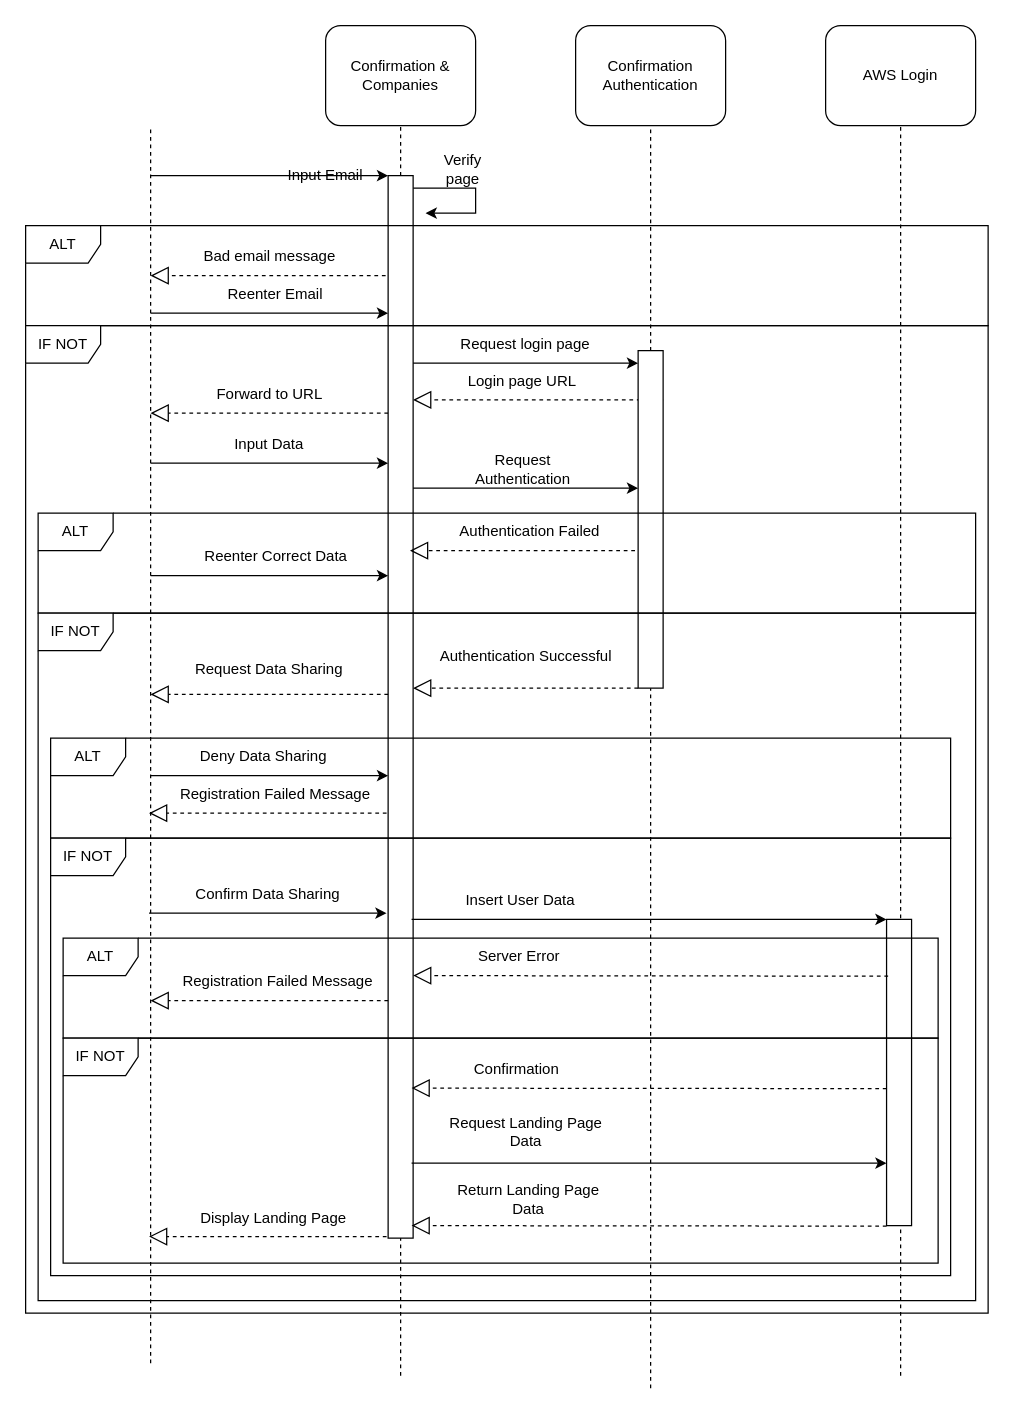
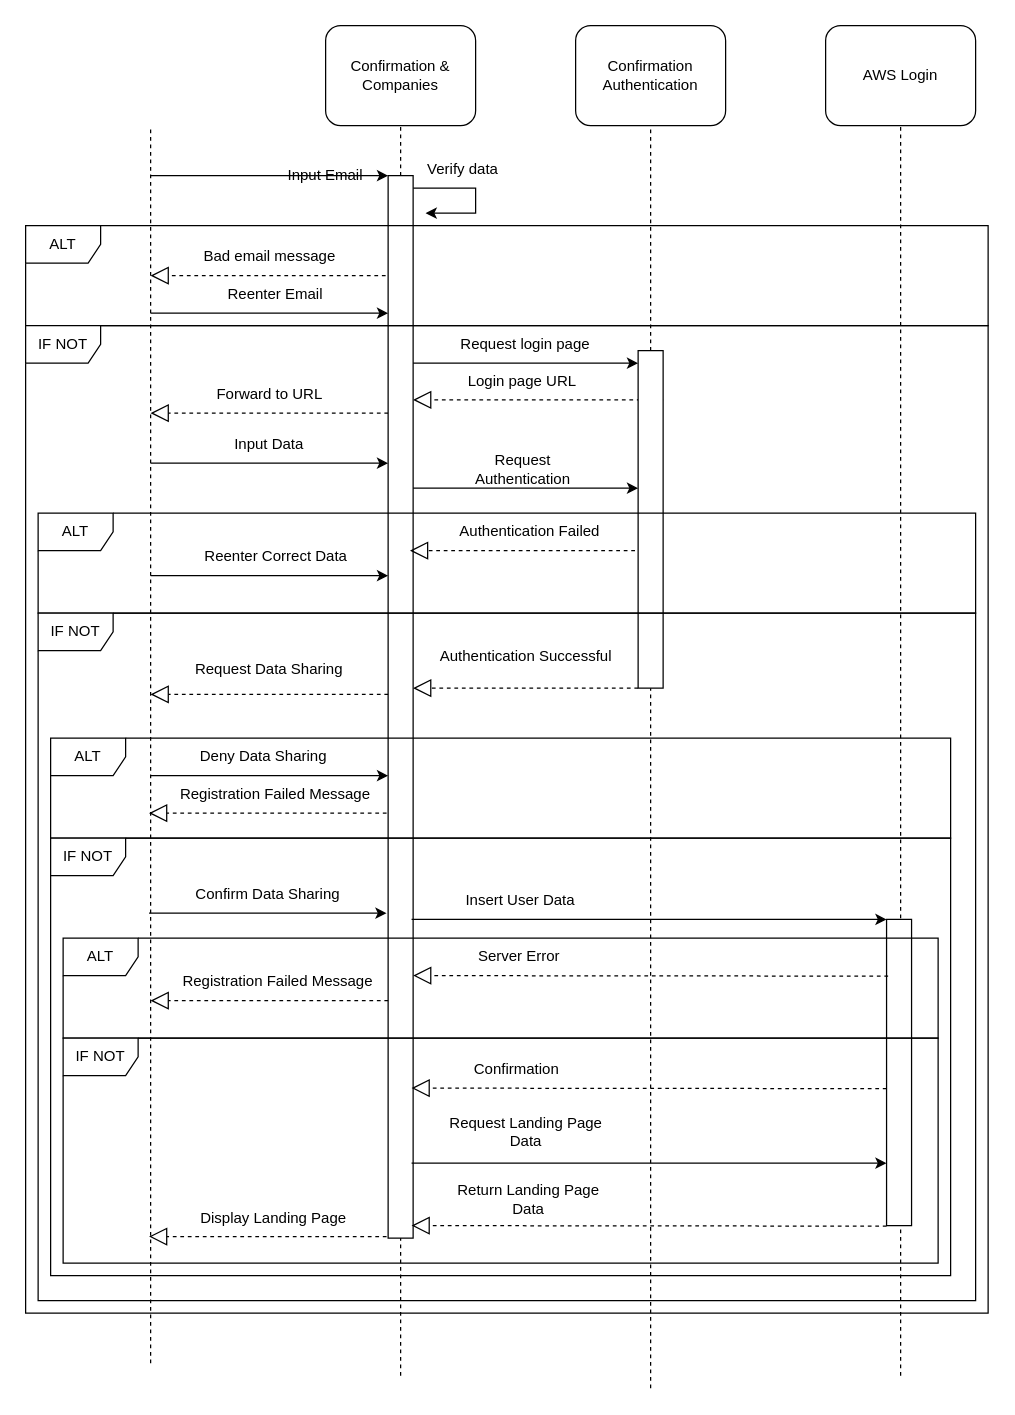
(463, 169) -> (463, 169)
